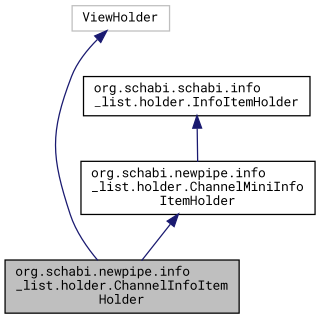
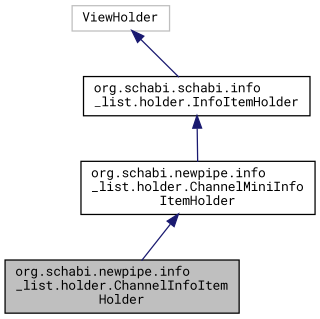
(56, 149) -> (160, 58)
